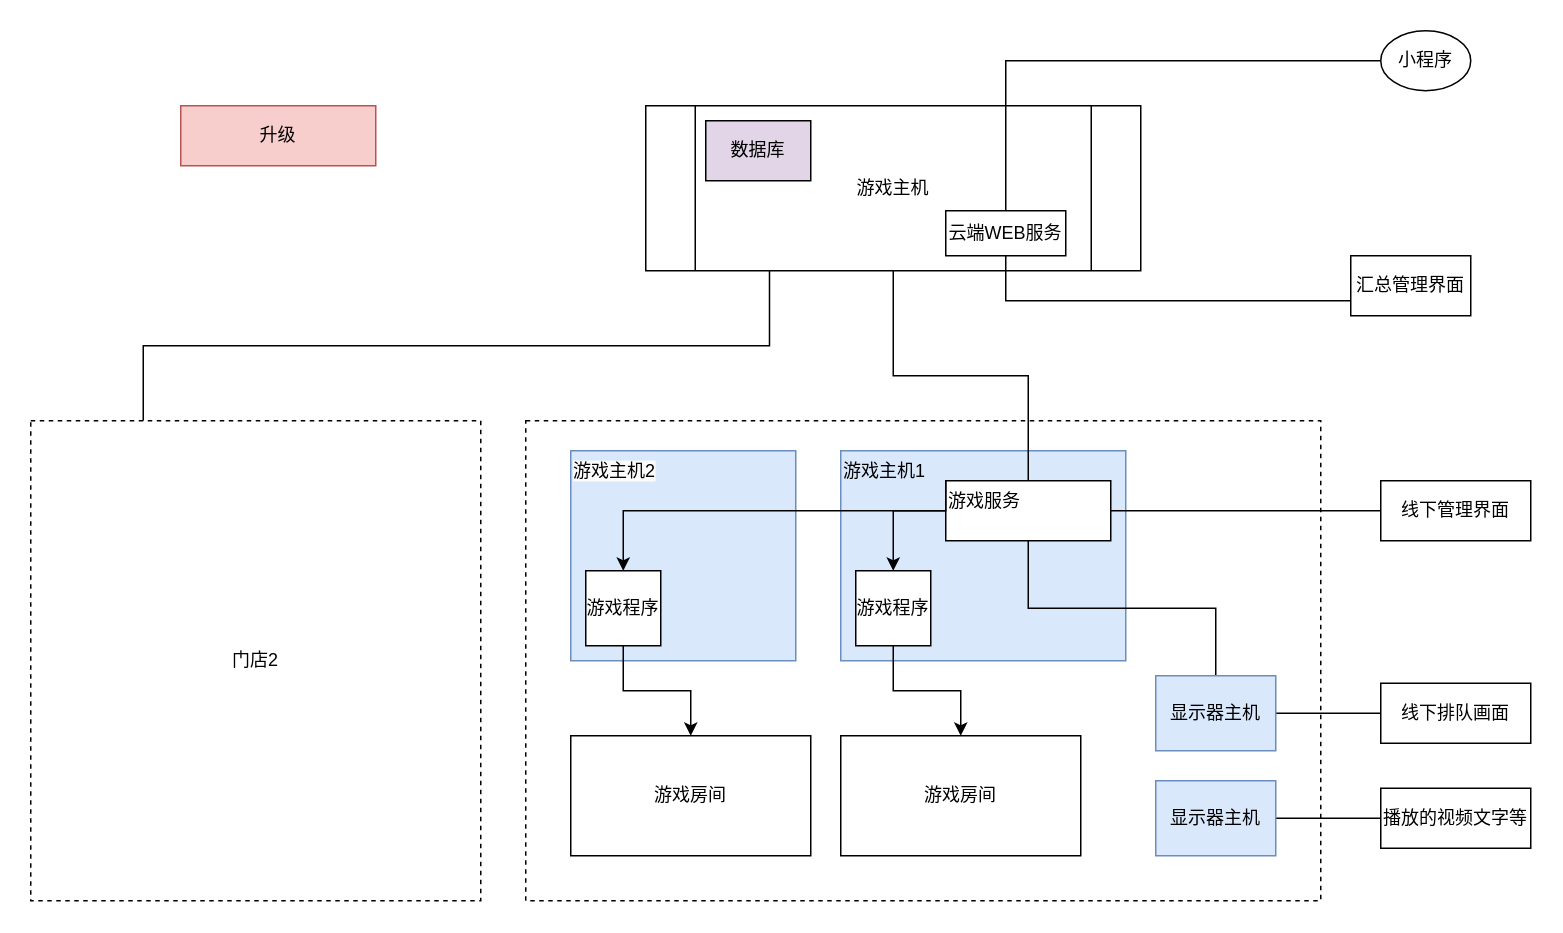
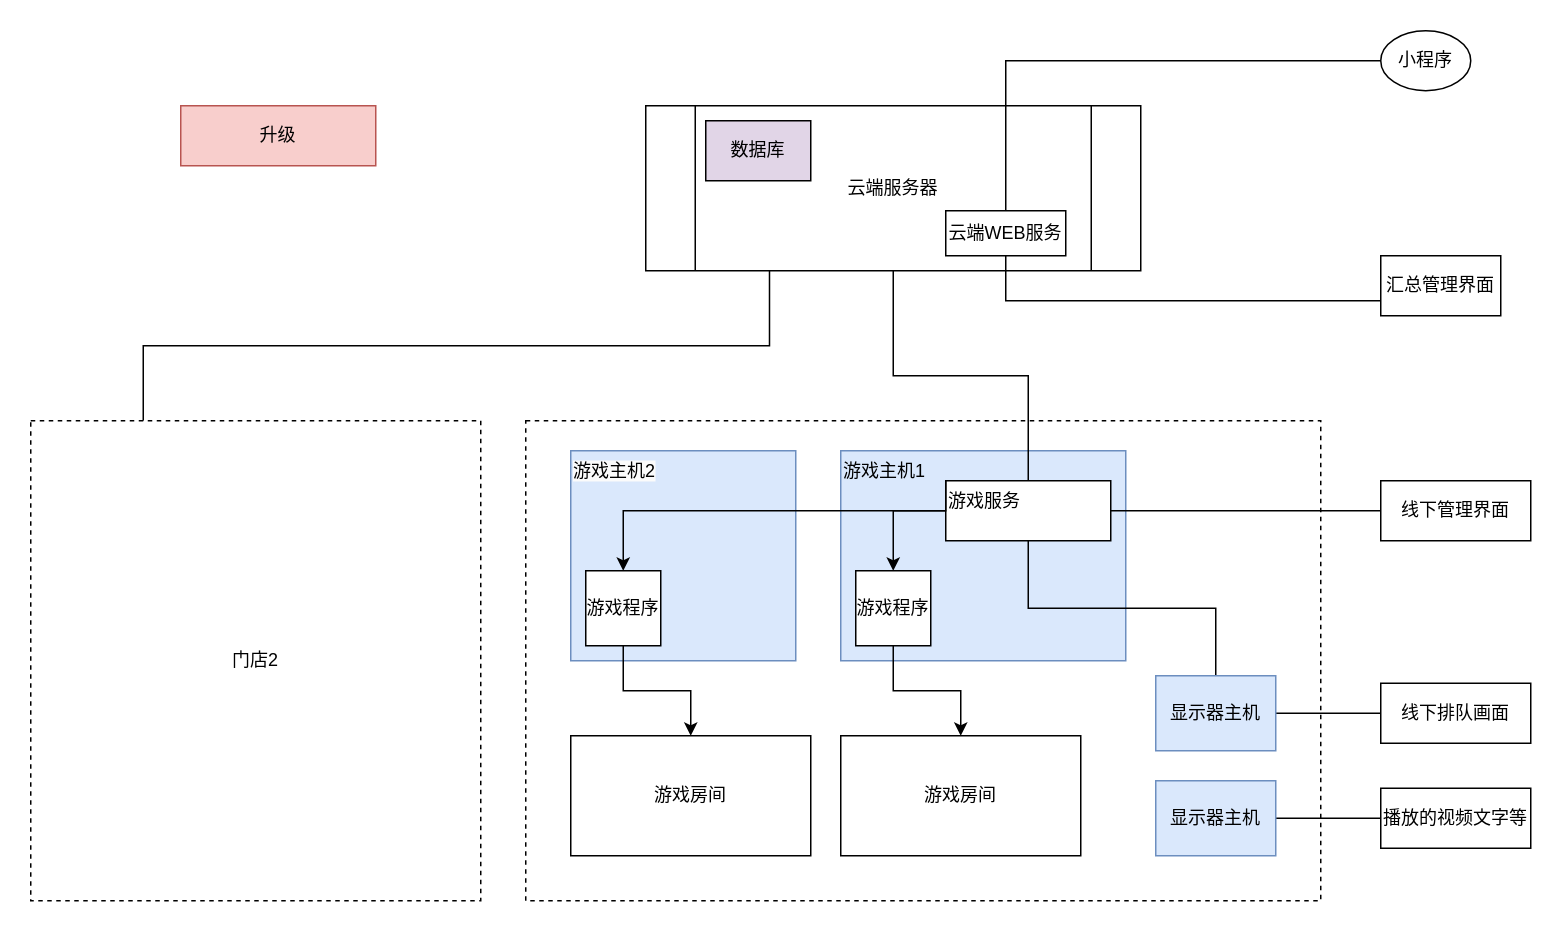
(893, 188) -> (893, 188)
(1411, 286) -> (1441, 286)
